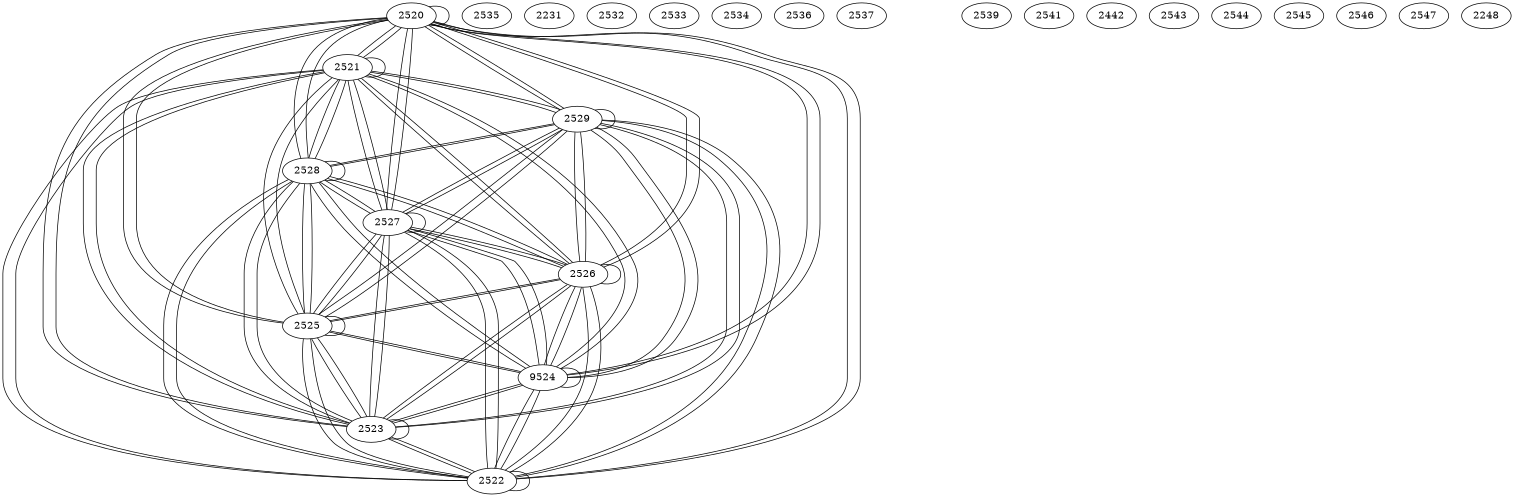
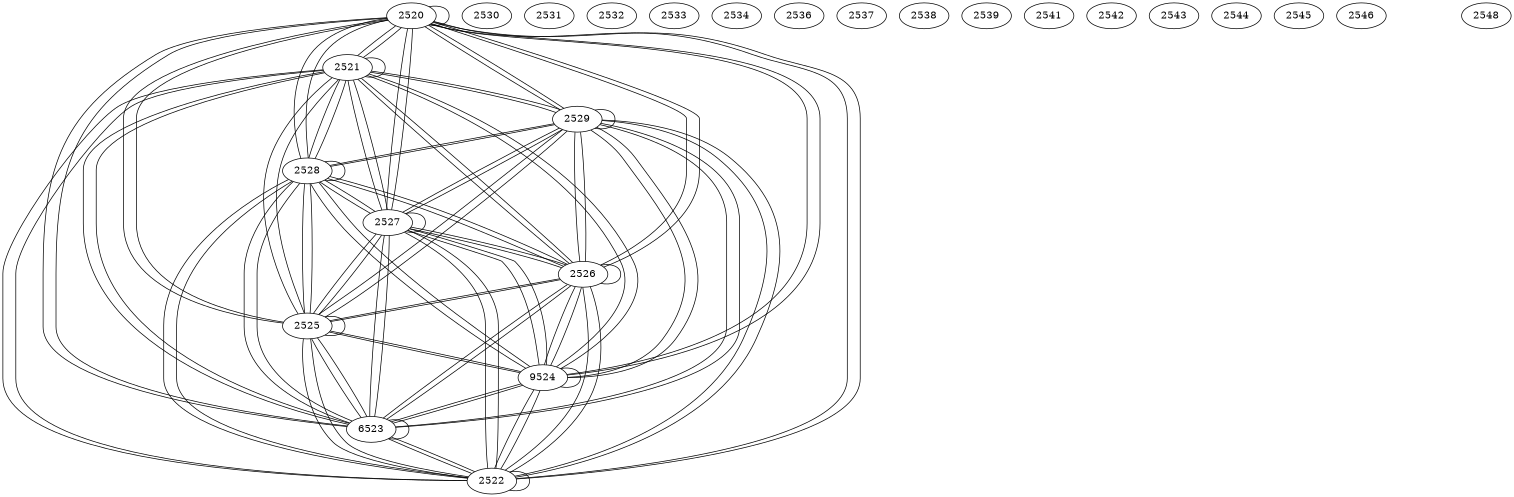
(487, 16) -> (487, 16)
(549, 16) -> (549, 16)
none -> (924, 16)
(1112, 16) -> (1112, 16)
(1424, 16) -> none
(1486, 16) -> (1486, 16)
(371, 429) -> (371, 429)
